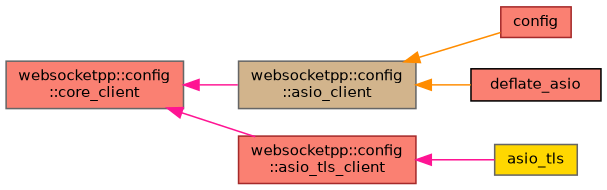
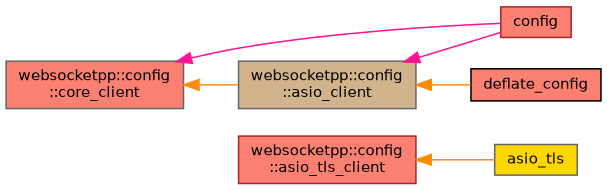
(460, 45) -> (460, 45)
(219, 85) -> (219, 85)
(536, 85) -> (536, 85)
(219, 125) -> (345, 34)
(463, 160) -> (463, 160)
